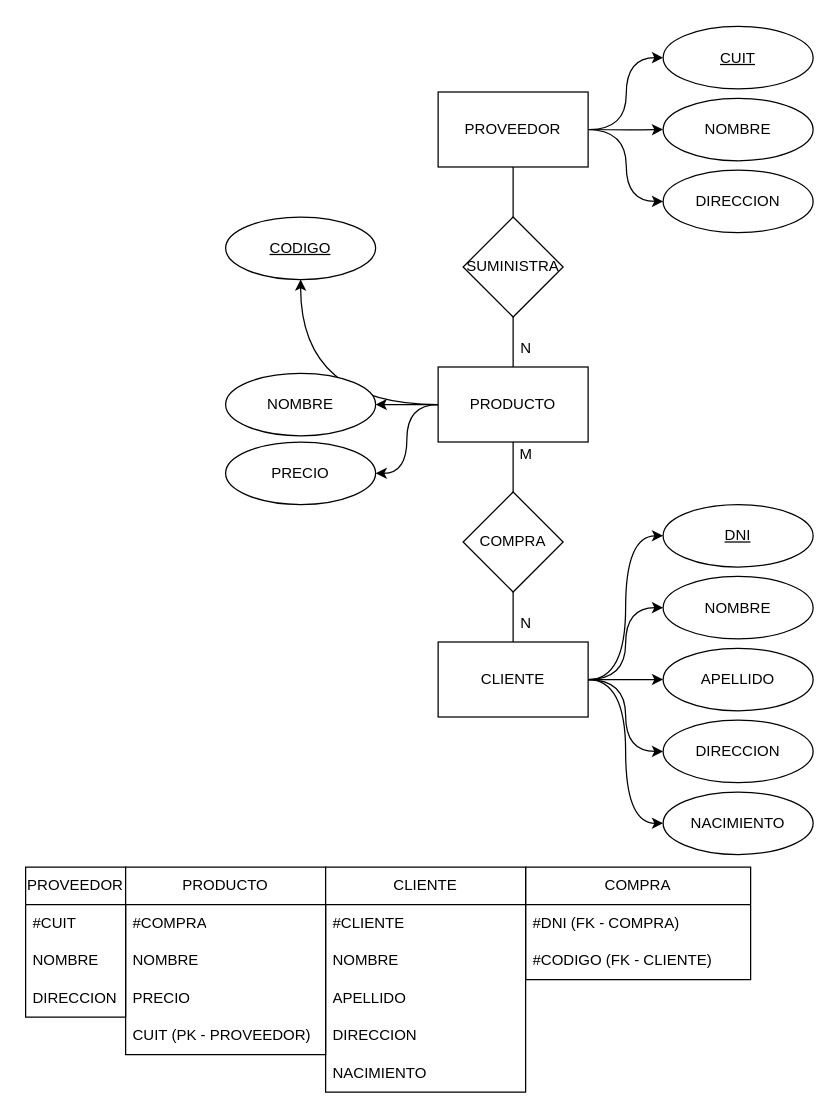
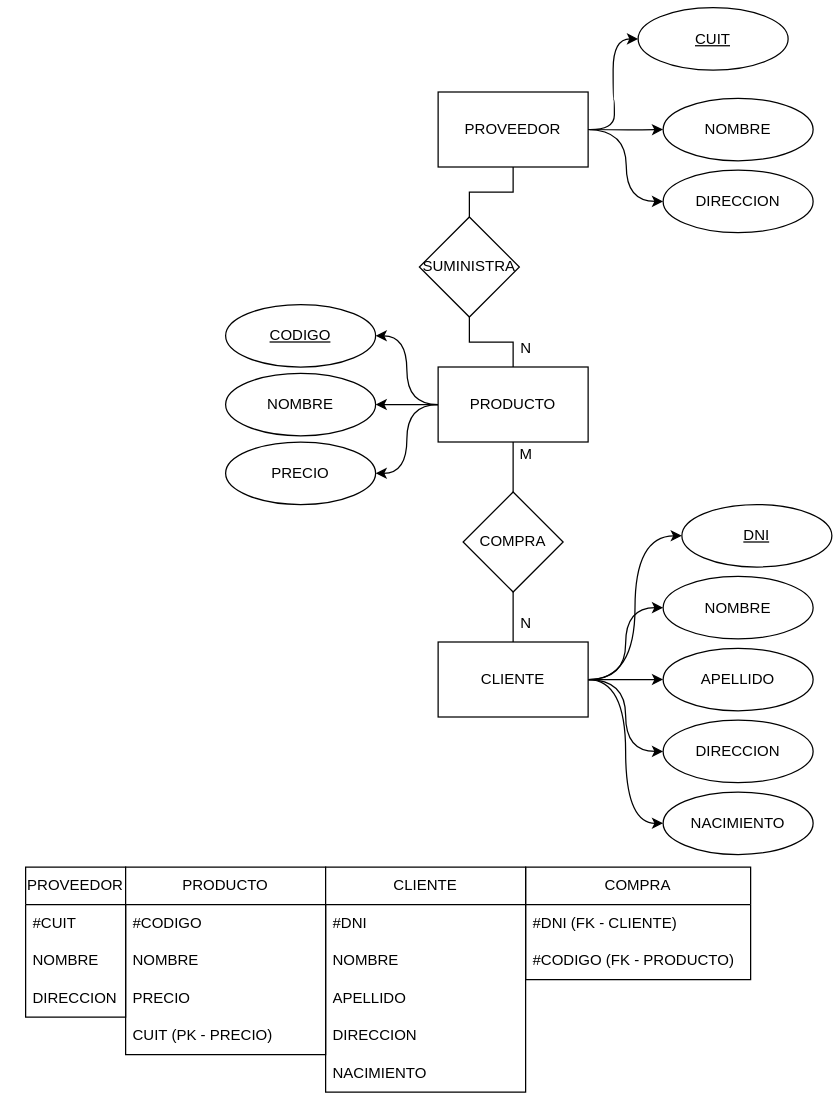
(738, 58) -> (713, 39)
(301, 248) -> (301, 336)
(513, 267) -> (469, 267)
(738, 536) -> (757, 536)
(163, 923) -> (163, 923)
(367, 923) -> (350, 923)
(603, 923) -> (607, 923)
(620, 961) -> (624, 961)
(215, 1036) -> (203, 1036)
